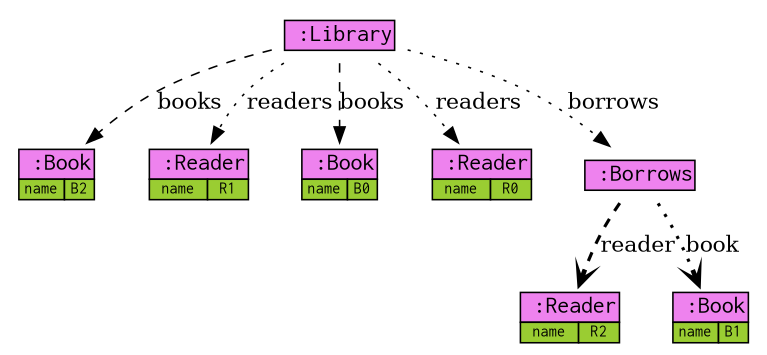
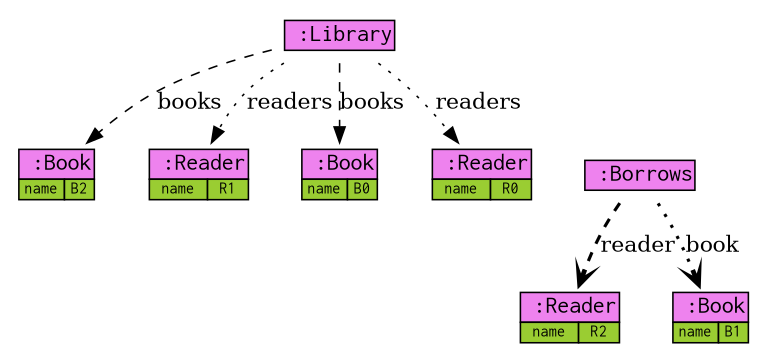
(508, 82) -> none
